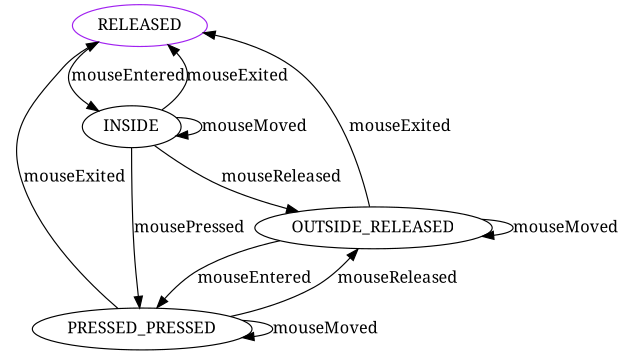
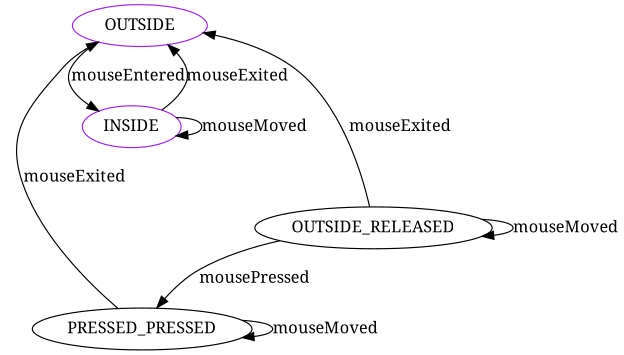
(140, 26) -> (140, 26)
(132, 127) -> (132, 127)
(217, 184) -> none
(133, 222) -> none
(254, 278) -> (254, 278)
(295, 296) -> none
